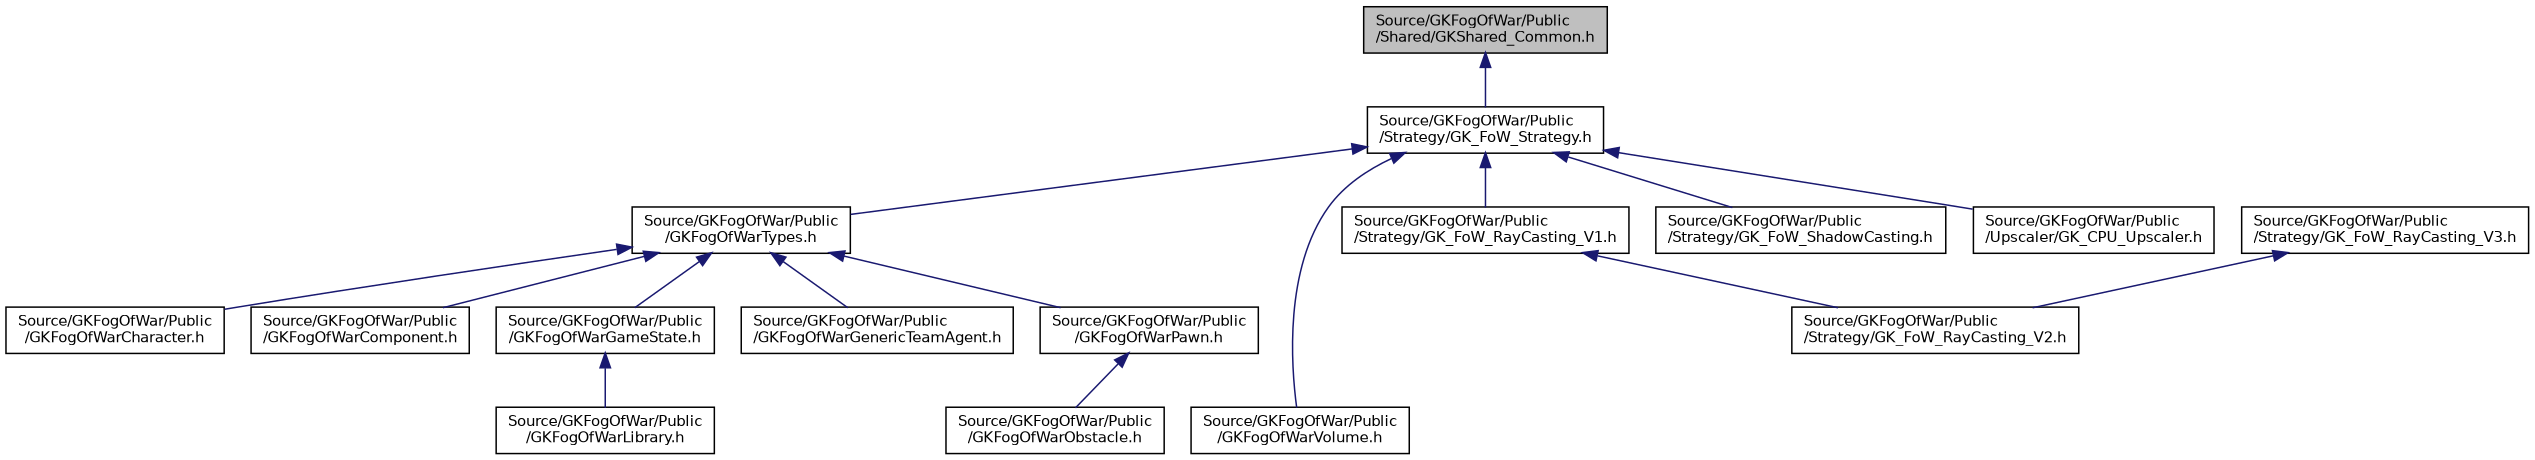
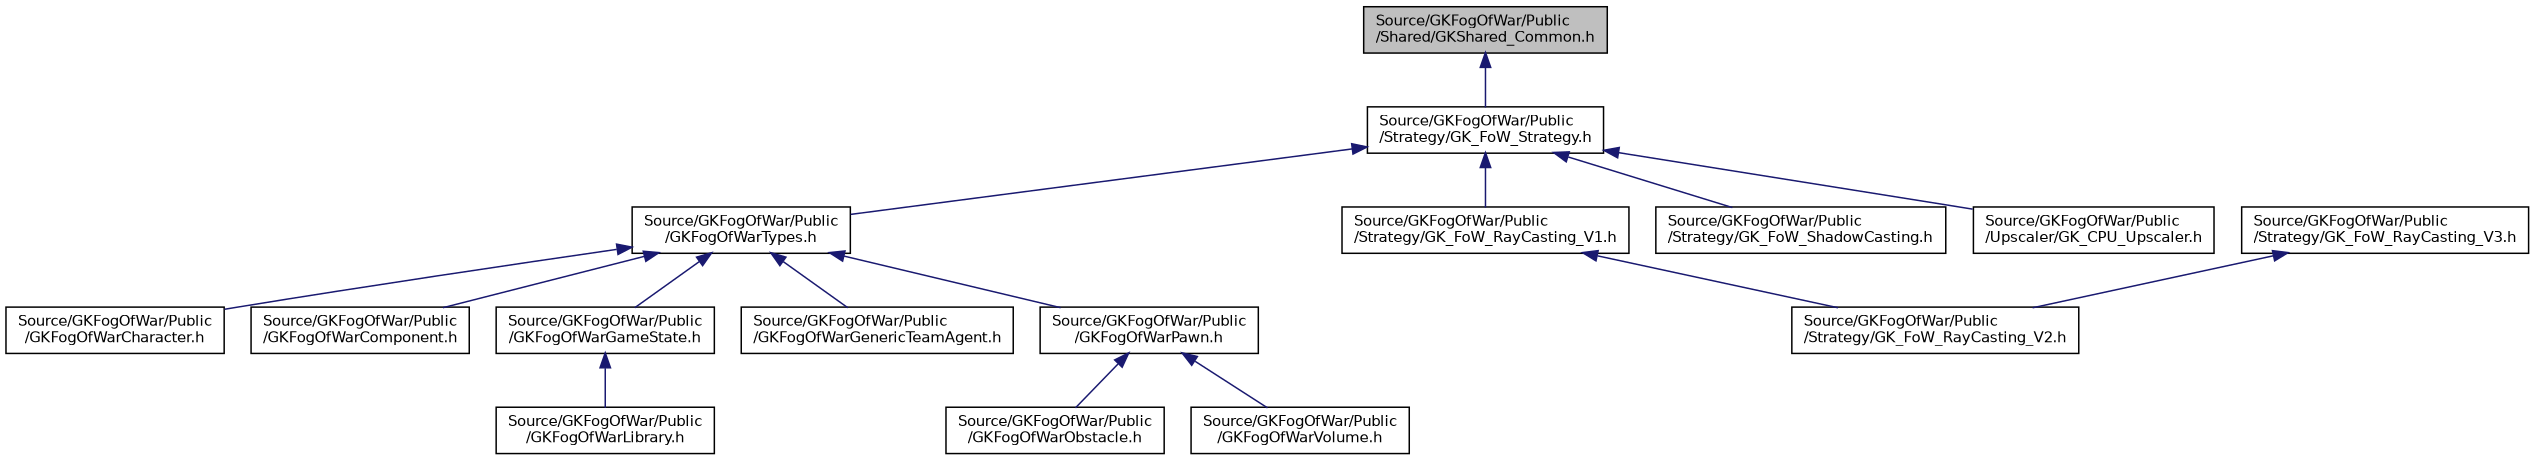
(1303, 265) -> (1231, 385)
